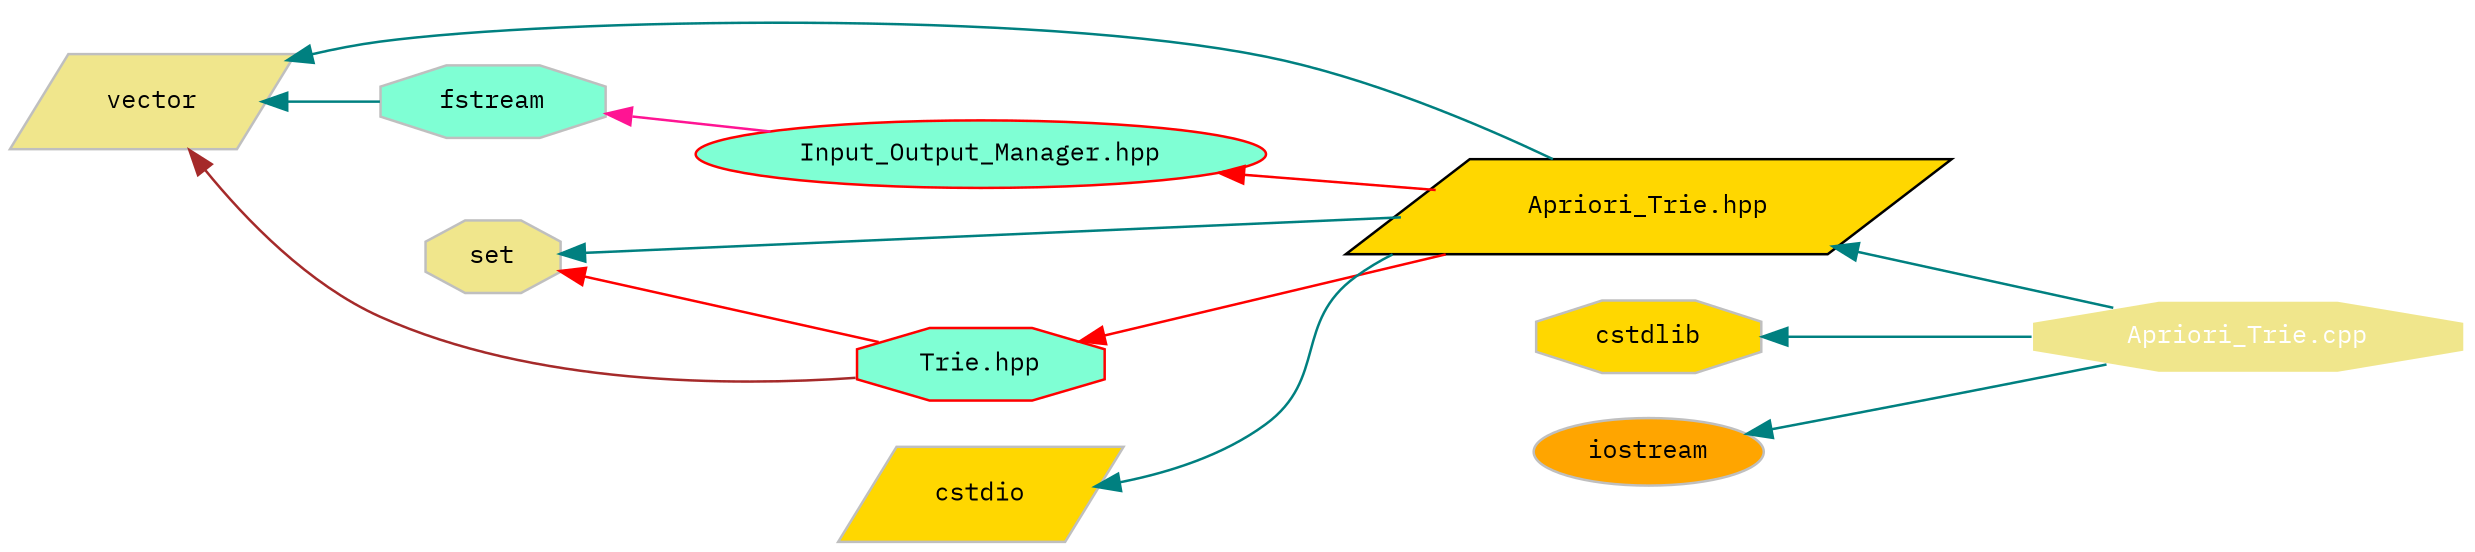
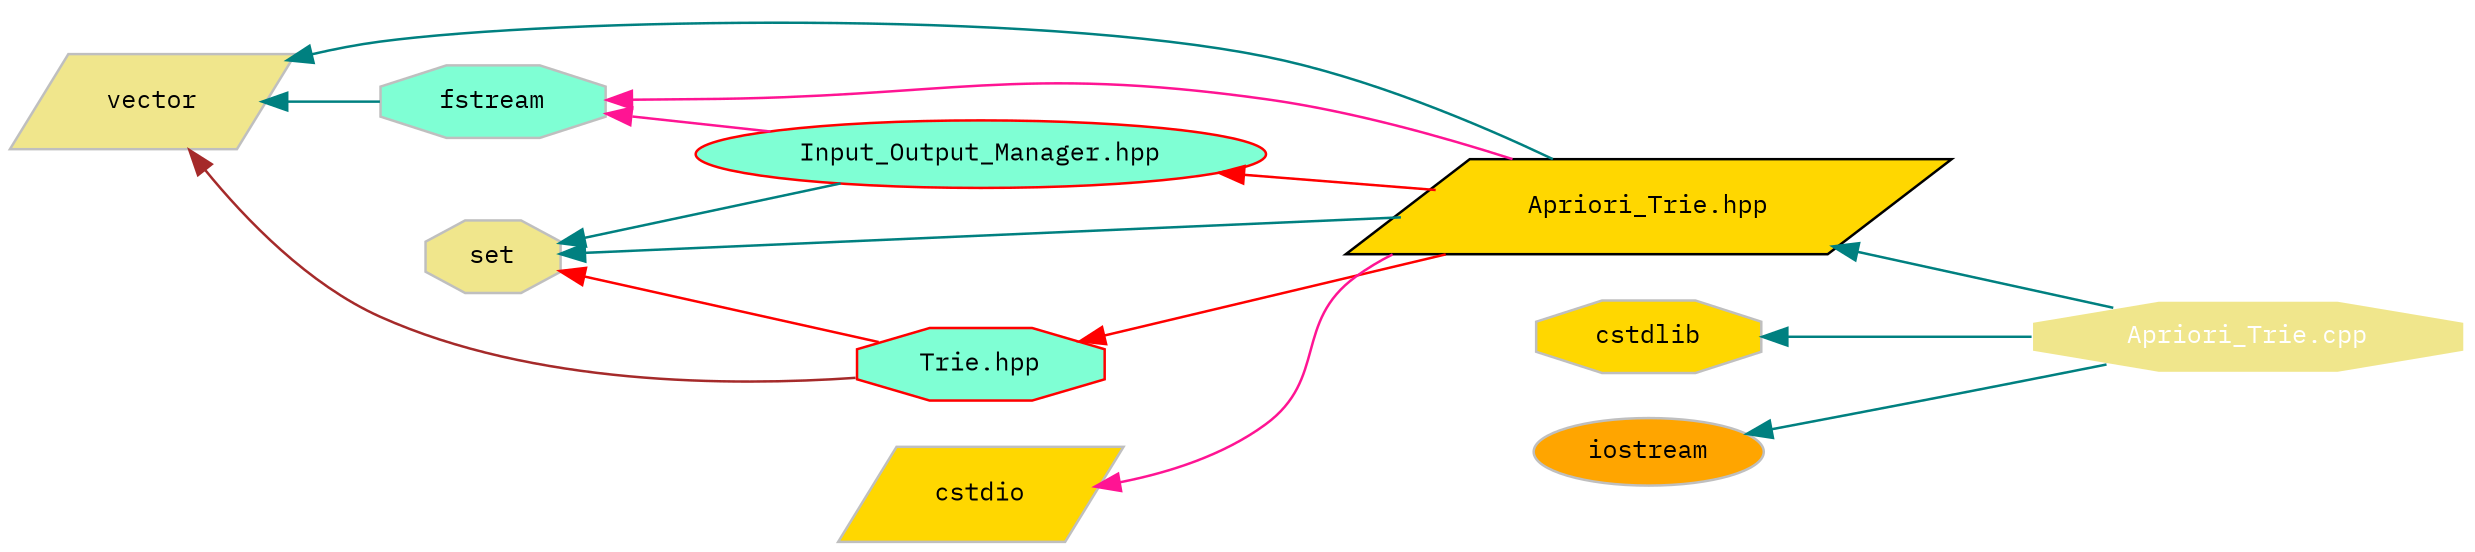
none -> (1076, 84)
none -> (713, 211)
(1287, 403) -> (1287, 403)
